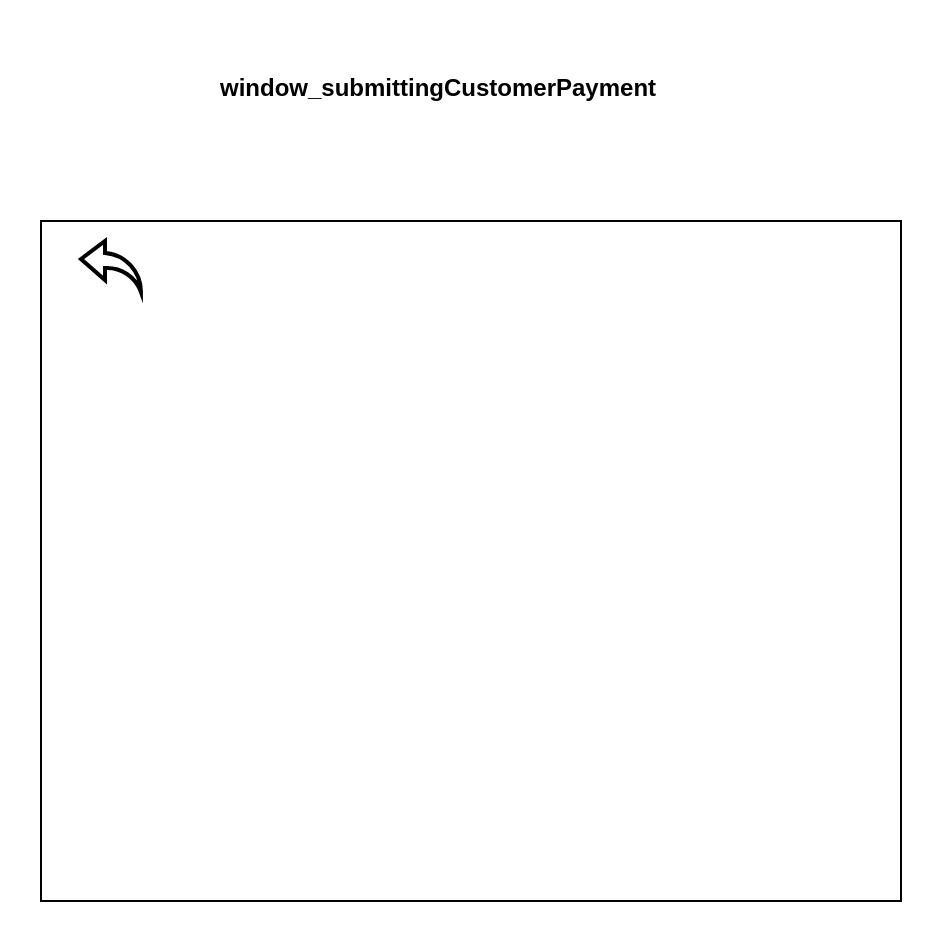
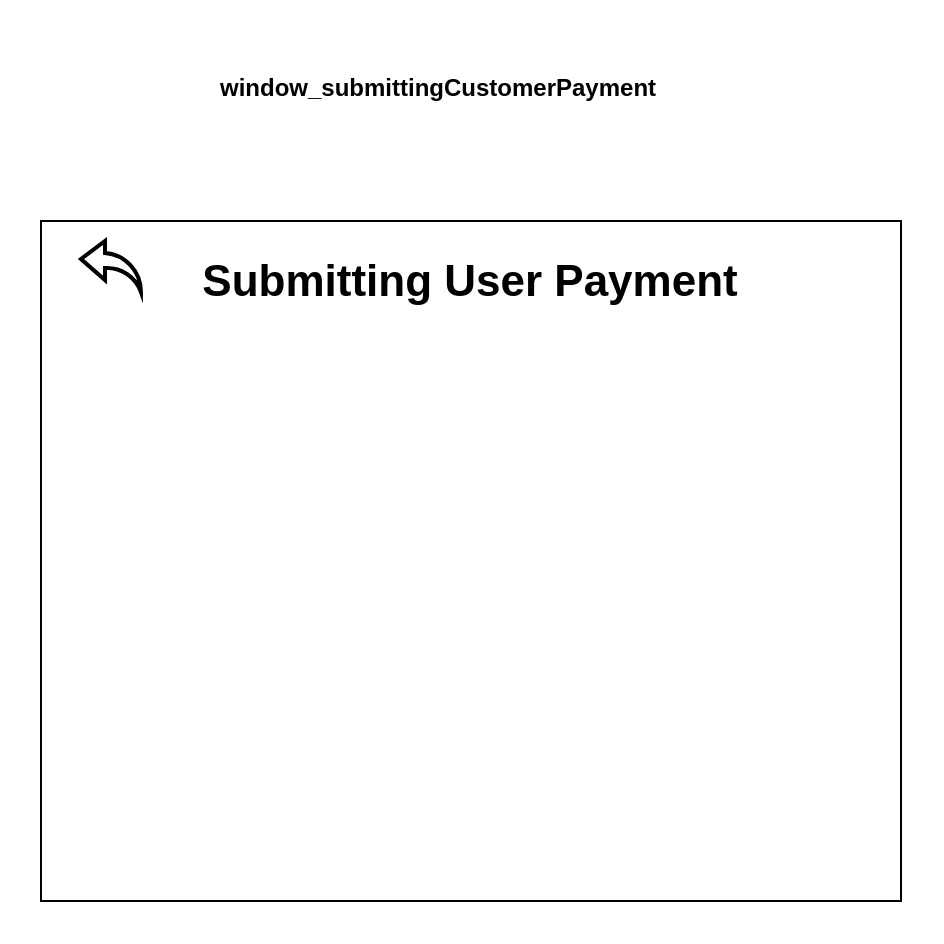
none -> (471, 291)
